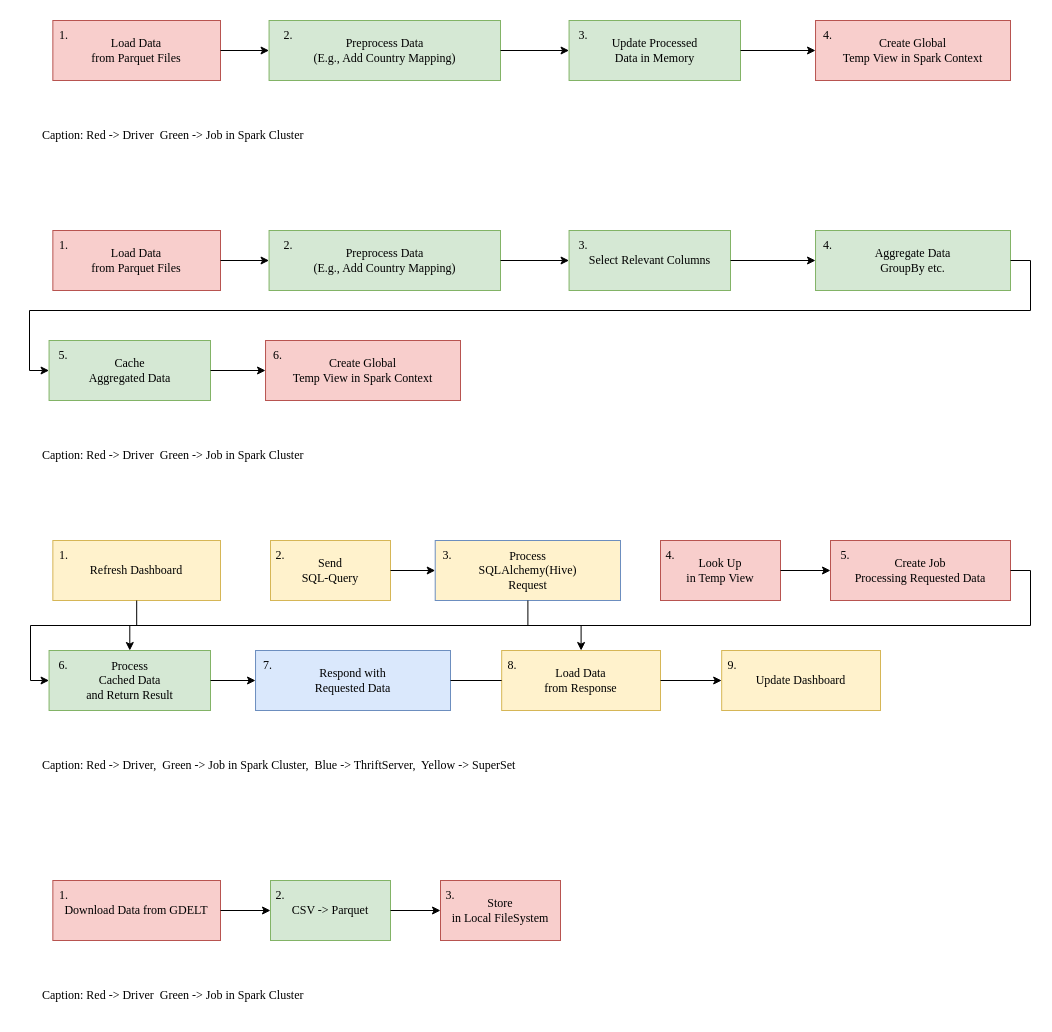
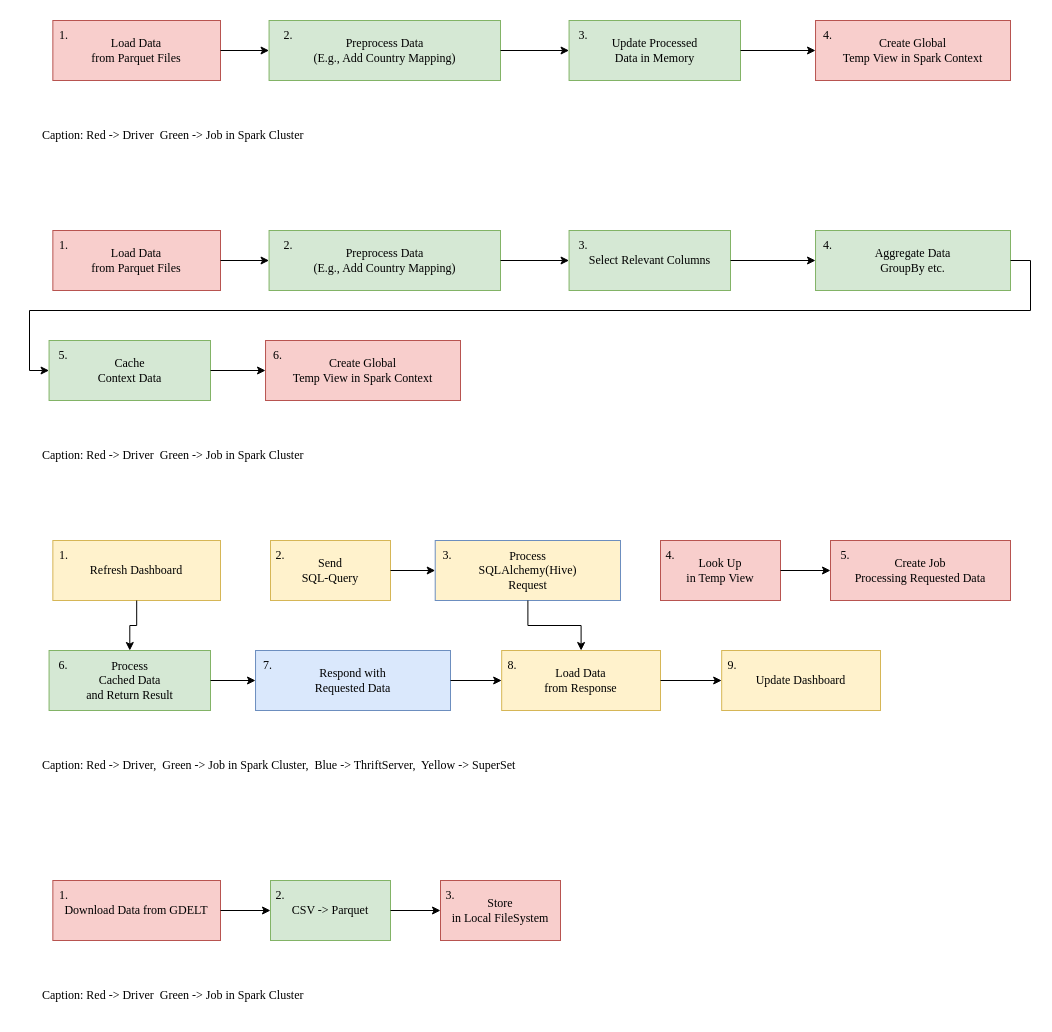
(130, 371) -> (130, 371)
(845, 626) -> none
(497, 681) -> (493, 681)
